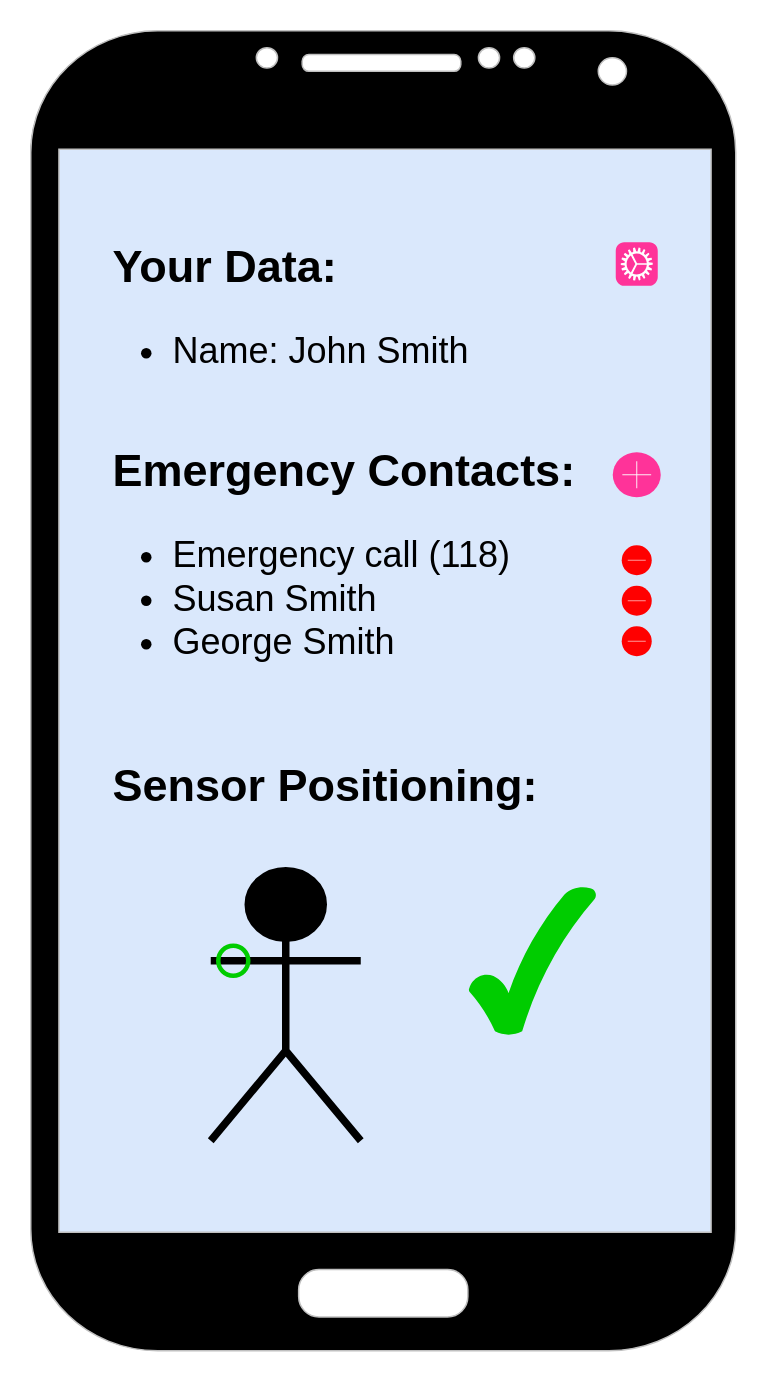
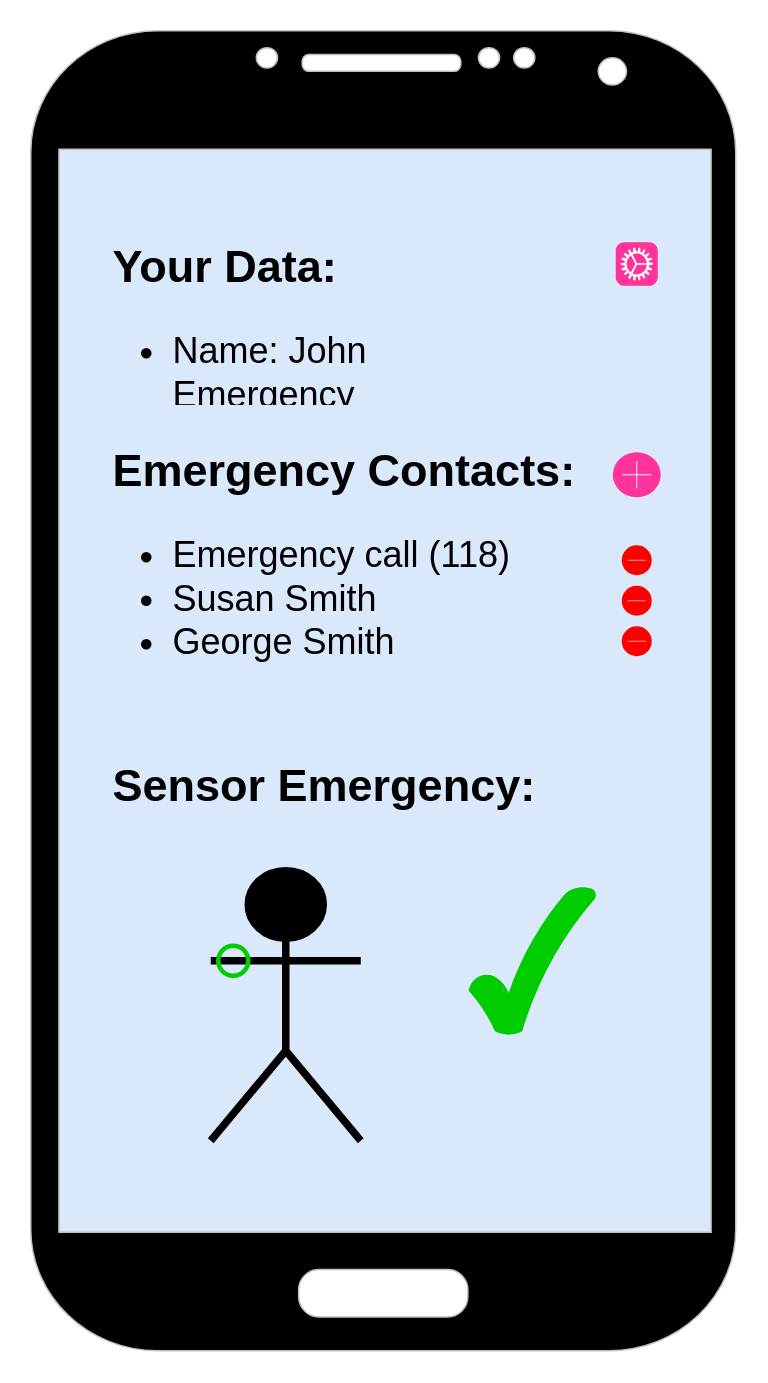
(185, 232) -> (207, 232)
(197, 747) -> (194, 747)
